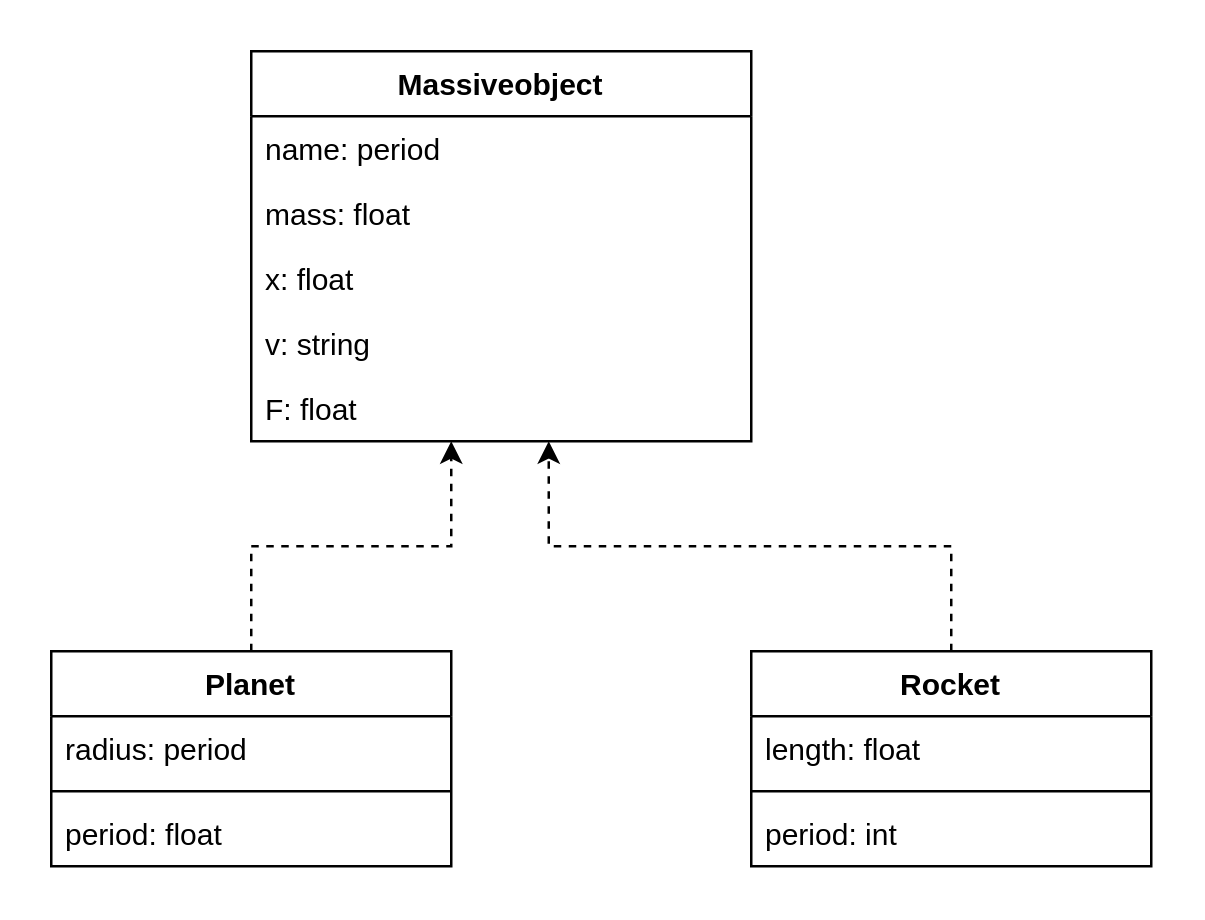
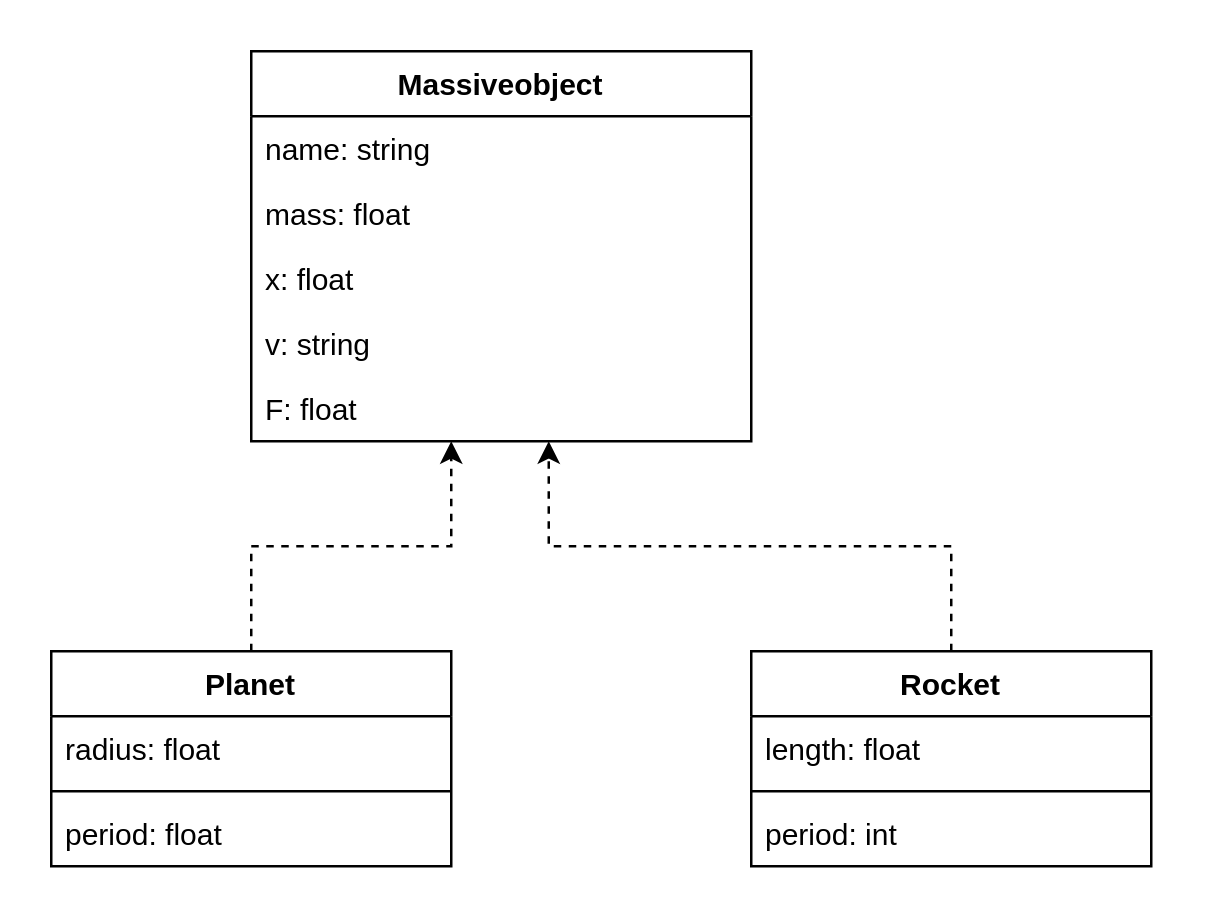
(354, 150) -> (354, 150)
(167, 750) -> (159, 750)
